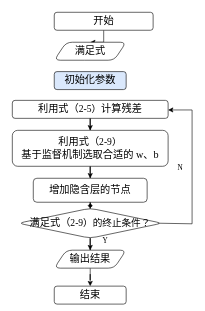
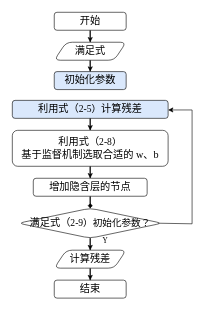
(104, 21) -> (90, 21)
none -> (90, 68)
(90, 110) -> (90, 110)
(90, 149) -> (90, 149)
(180, 168) -> none
(90, 191) -> (90, 188)
(90, 224) -> (90, 224)
(90, 260) -> (90, 260)
(90, 296) -> (90, 290)
